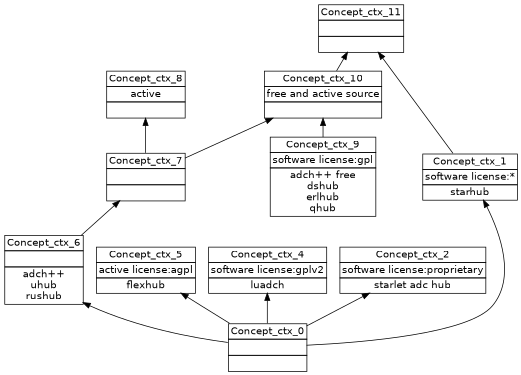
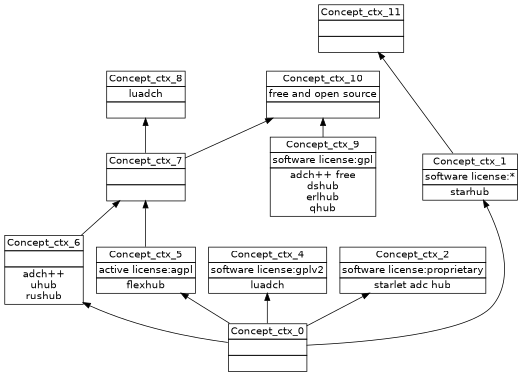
(340, 65) -> none
(146, 94) -> (146, 94)
(323, 94) -> (323, 94)
none -> (146, 227)
